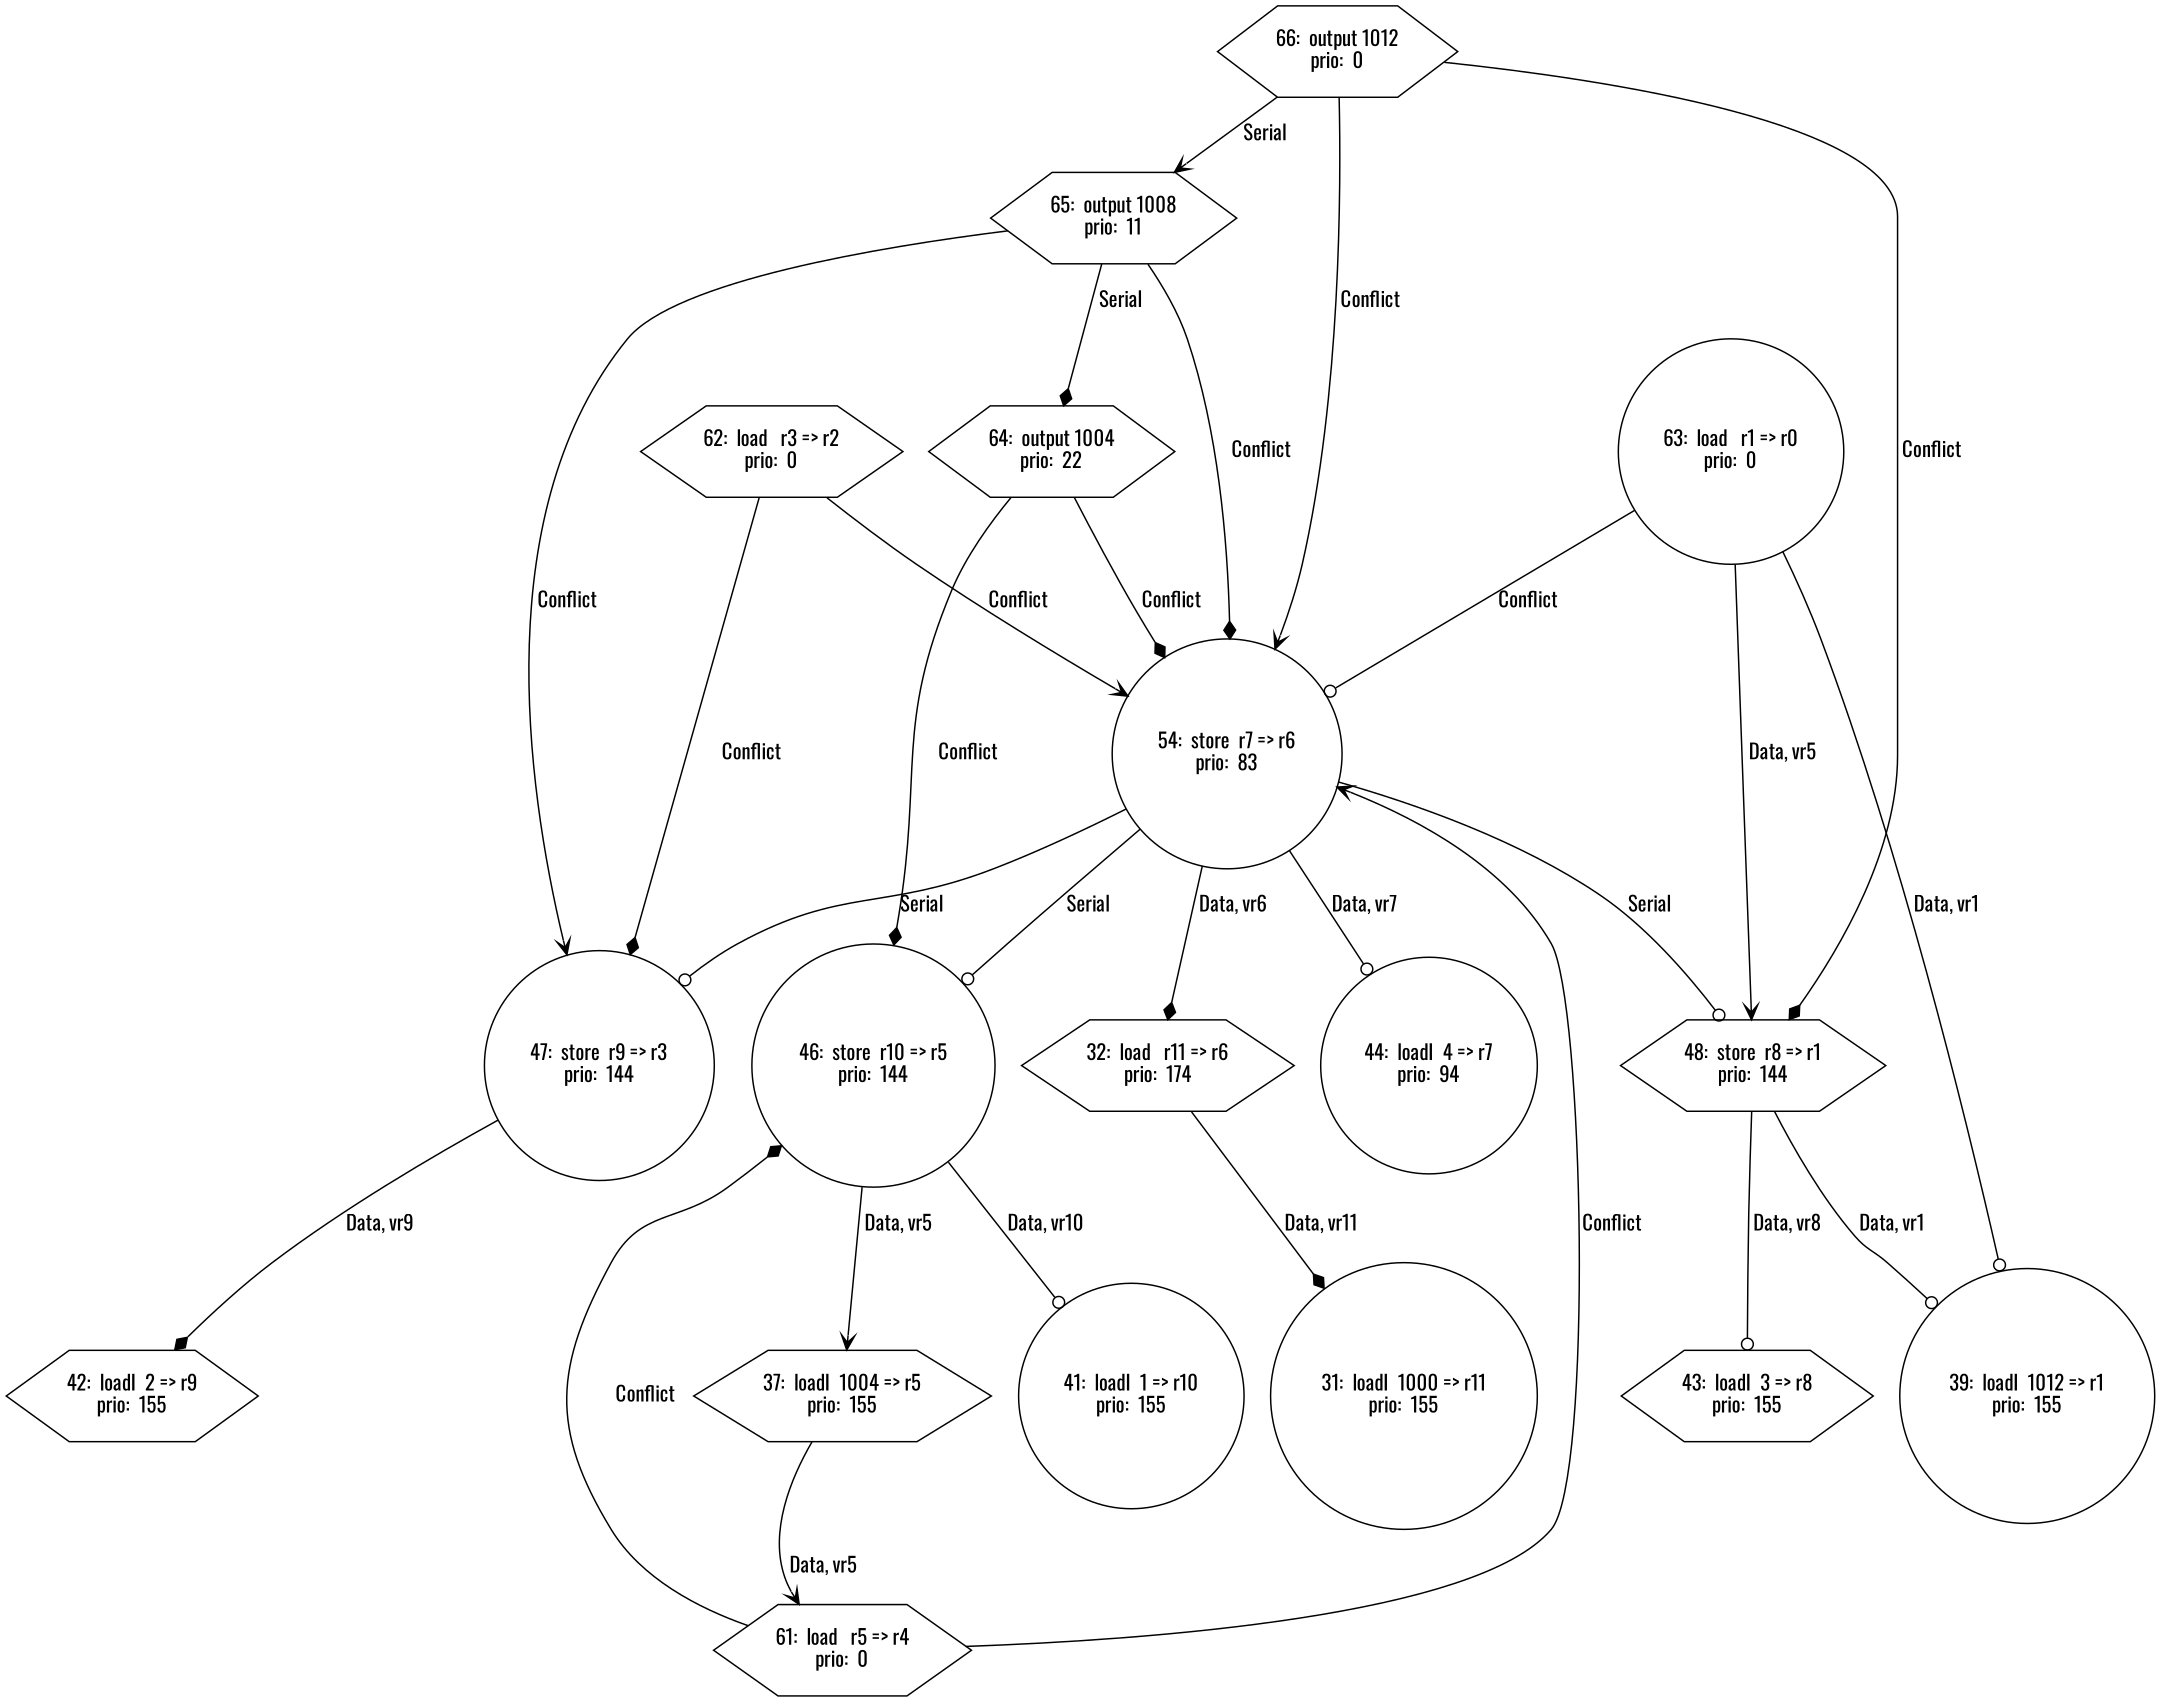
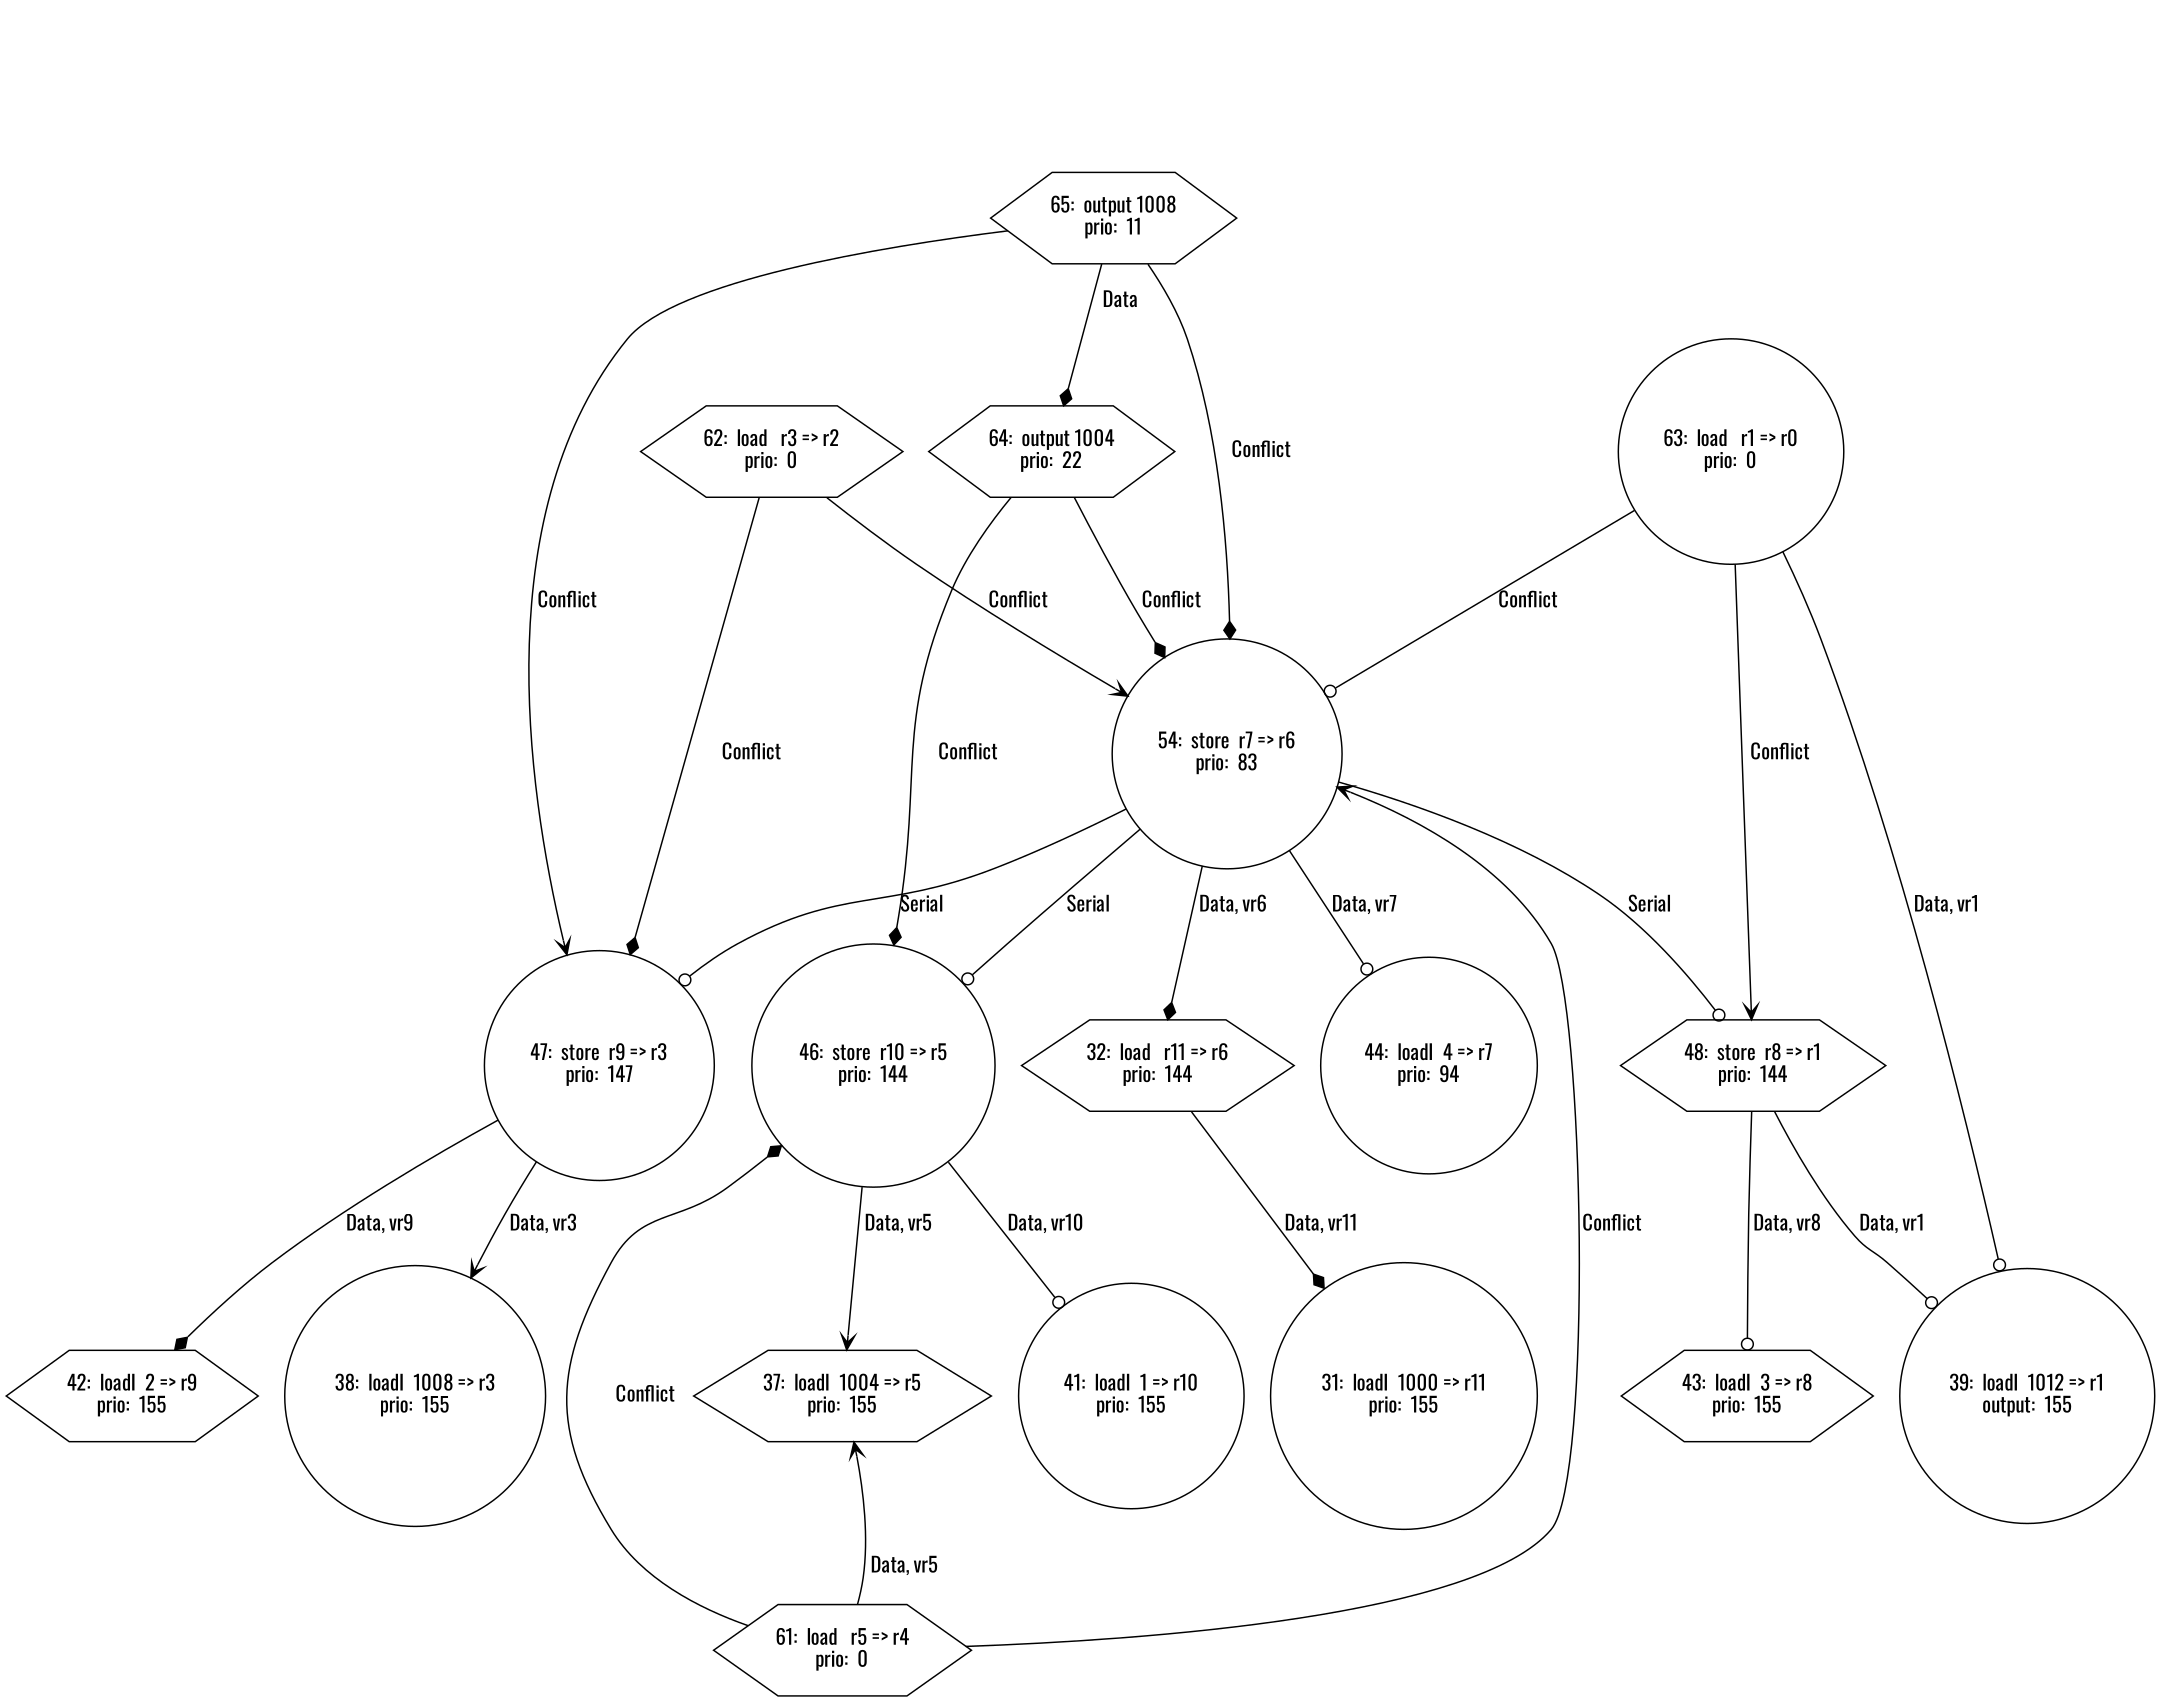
(1338, 52) -> none
(1121, 301) -> (1121, 301)
(1780, 754) -> (1780, 754)
(599, 1066) -> (599, 1066)
(1158, 1066) -> (1158, 1066)
none -> (415, 1396)
(2027, 1396) -> (2027, 1396)
(783, 1515) -> (865, 1530)
